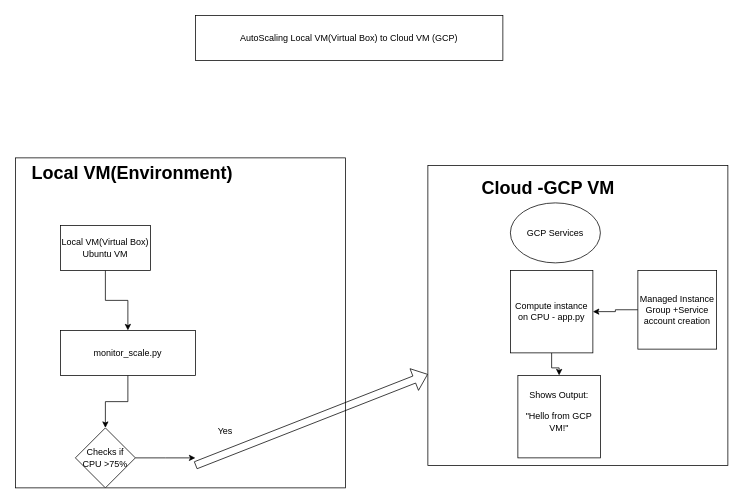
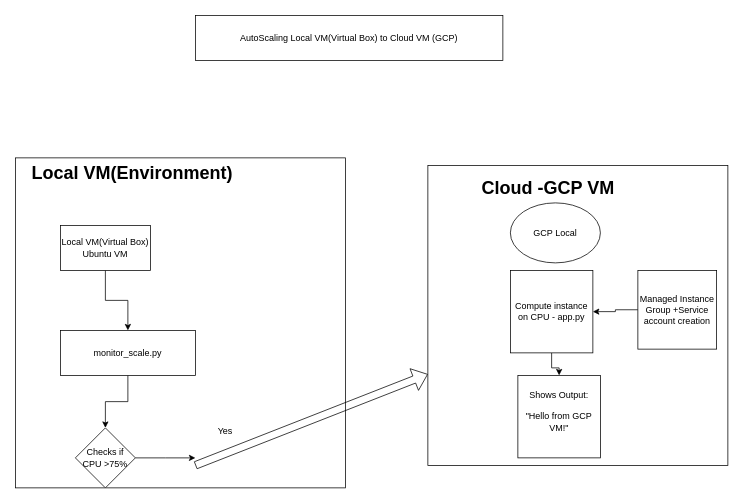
(555, 233) -> (555, 233)
